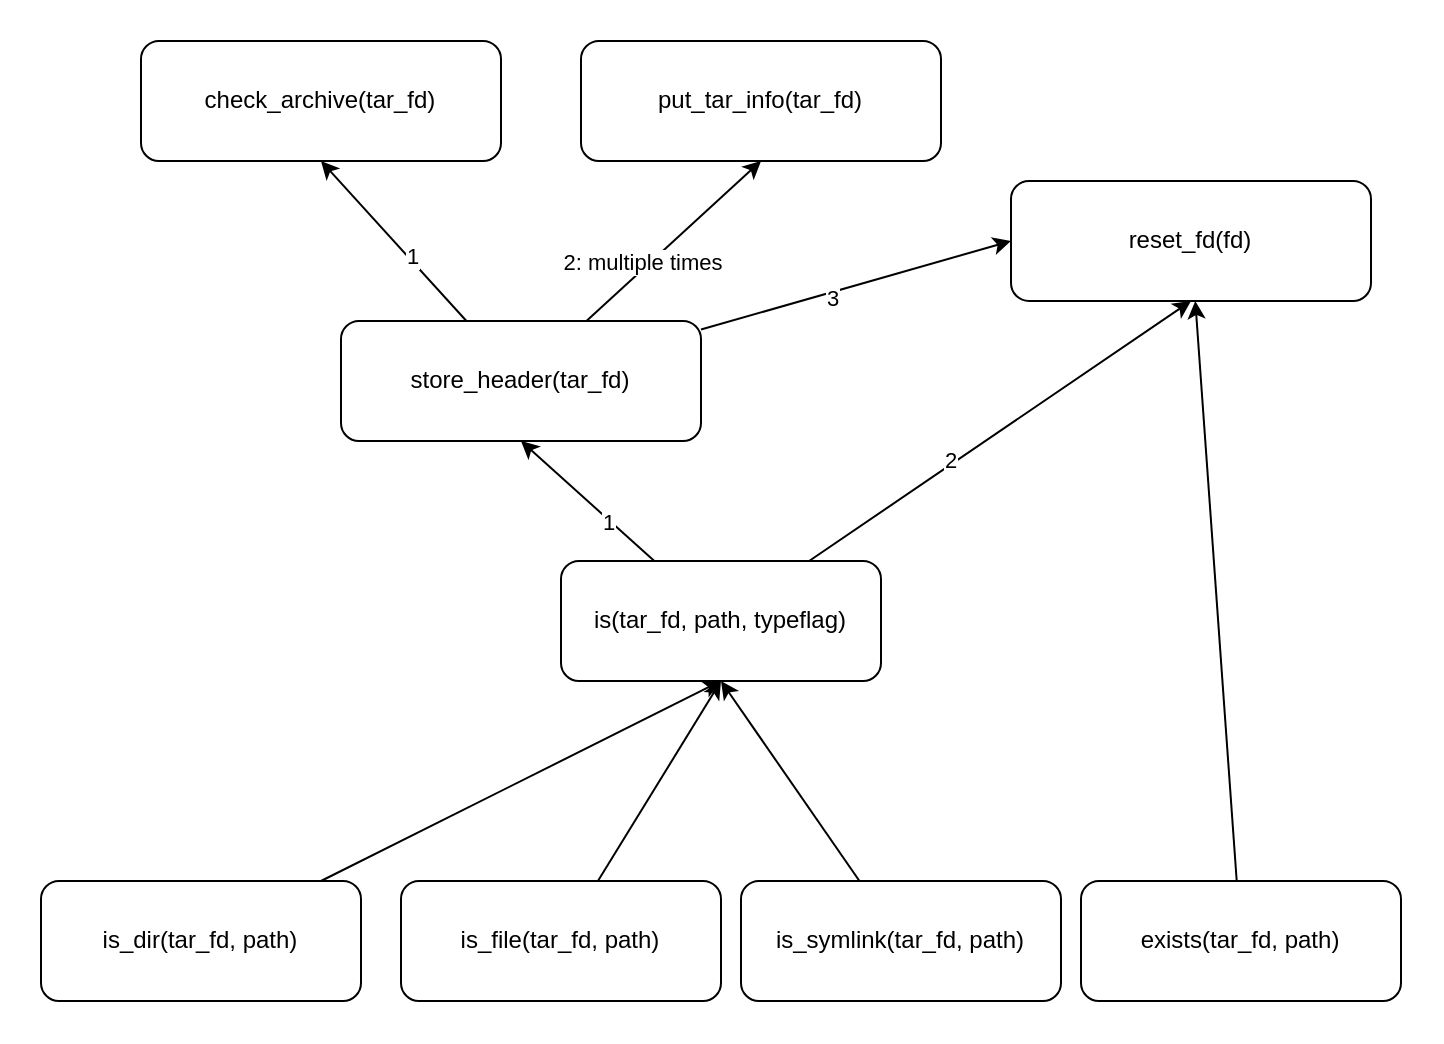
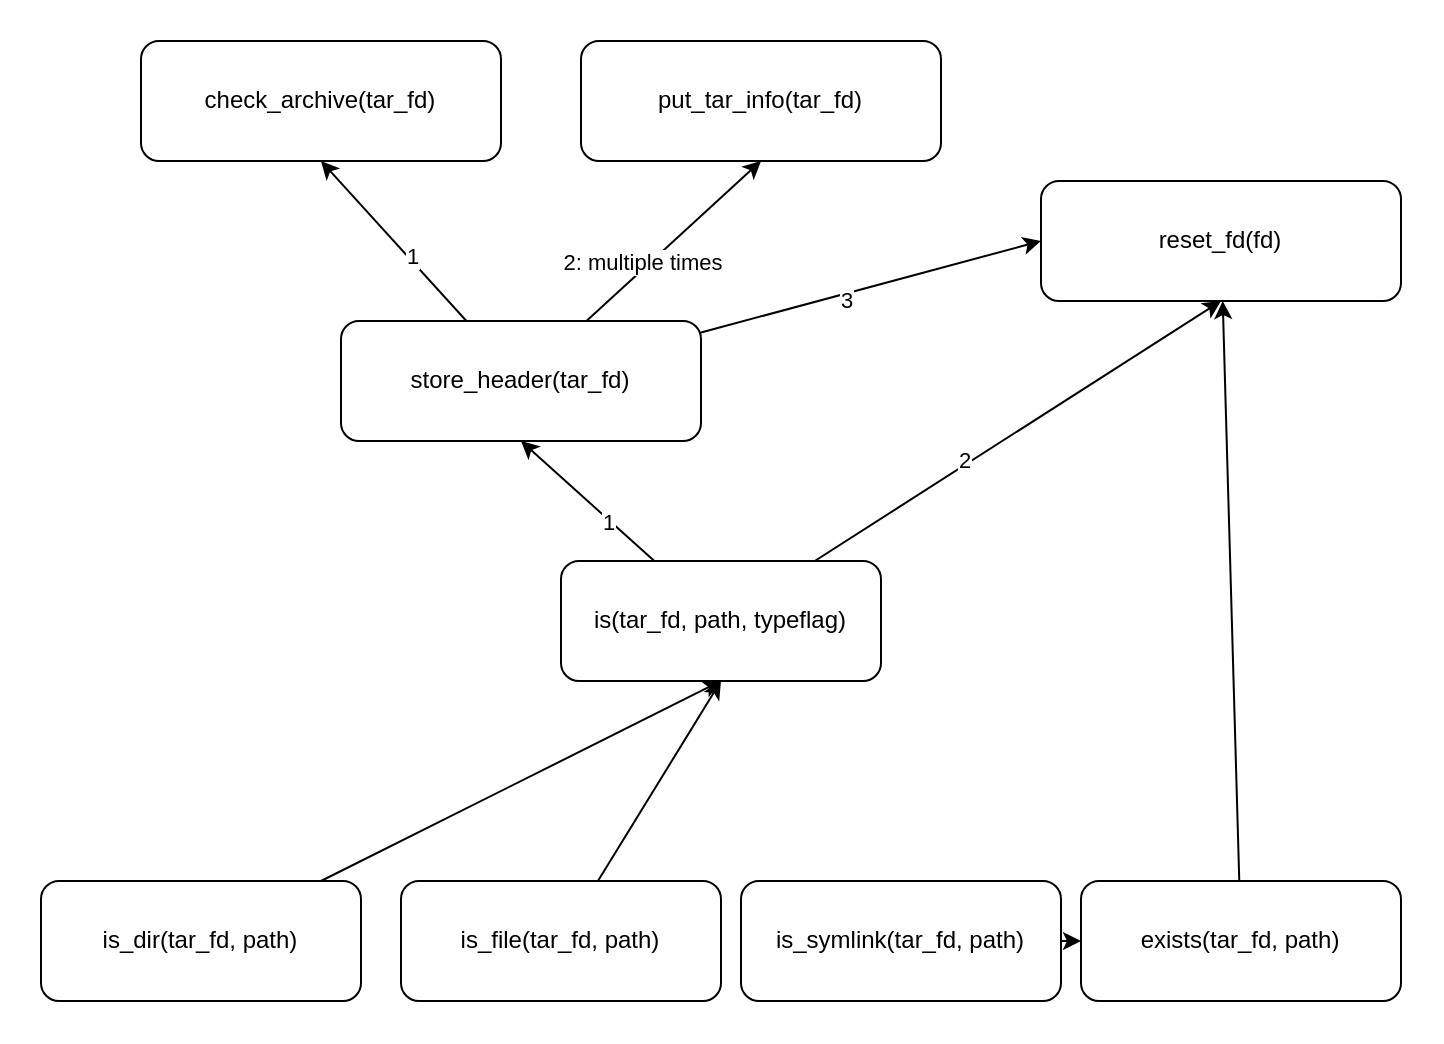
(1191, 241) -> (1221, 241)
(794, 786) -> (1064, 941)
